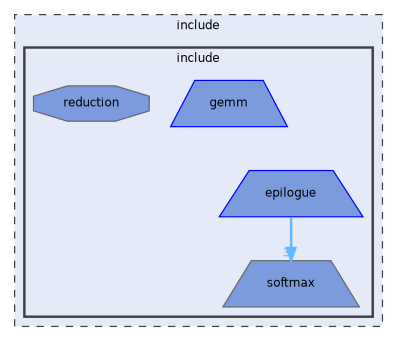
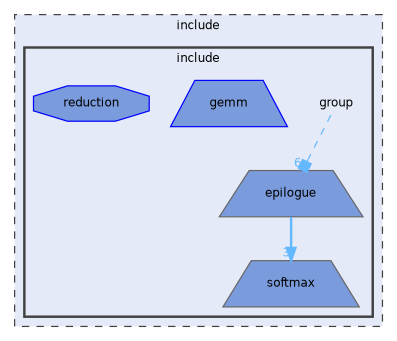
(91, 104) -> (91, 104)
none -> (336, 104)
(291, 194) -> (291, 194)
